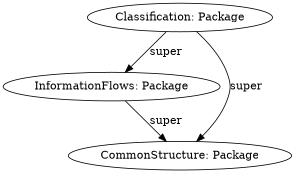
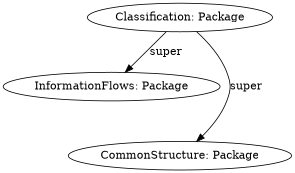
(143, 118) -> none
